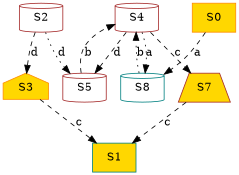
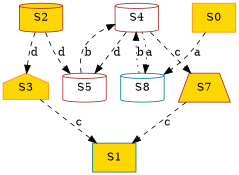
(41, 18) -> (41, 18)
(53, 51) -> (53, 51)
